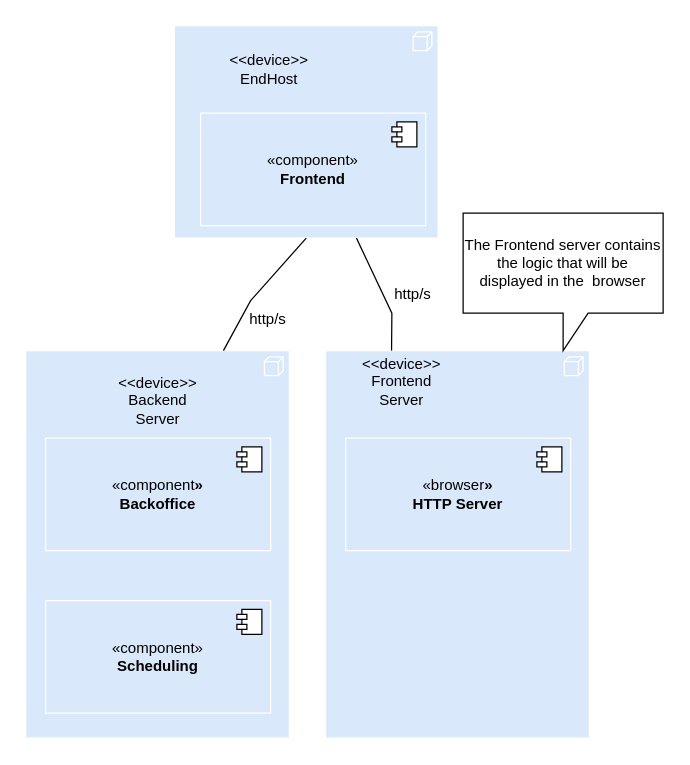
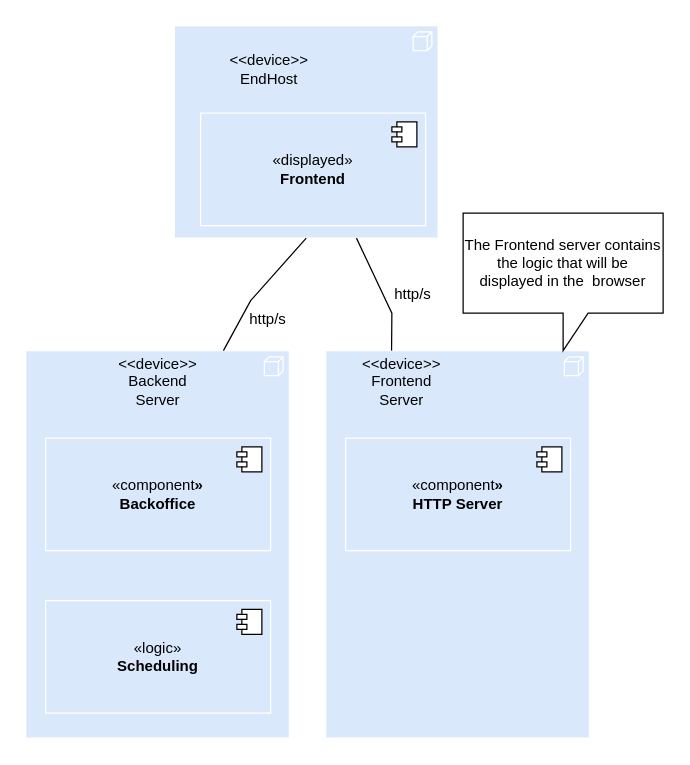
(313, 169) -> (313, 169)
(158, 401) -> (158, 382)
(458, 494) -> (458, 494)
(158, 657) -> (158, 657)
